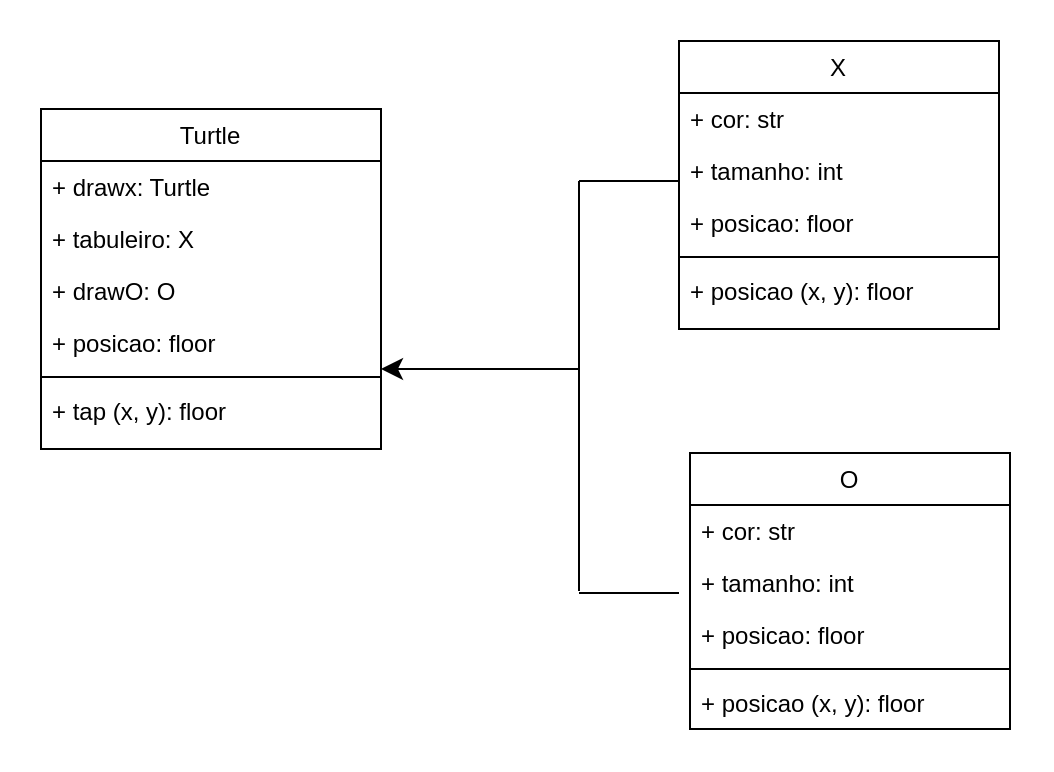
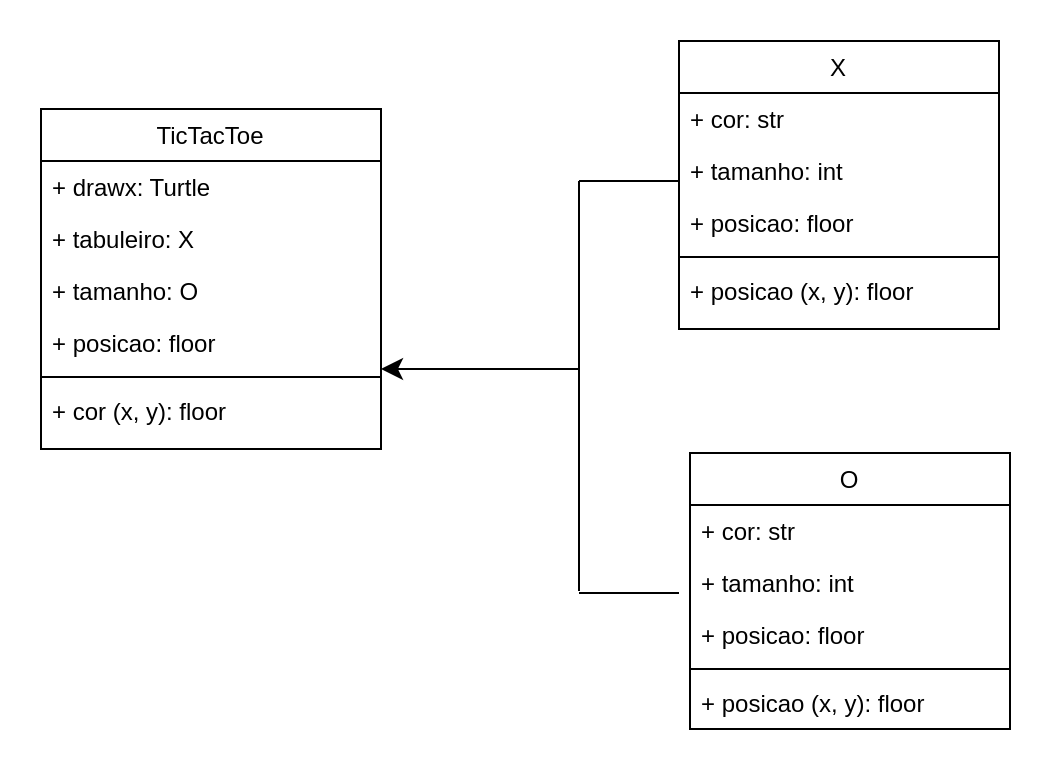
(210, 136) -> (210, 136)
(110, 292) -> (123, 292)
(158, 412) -> (158, 412)
